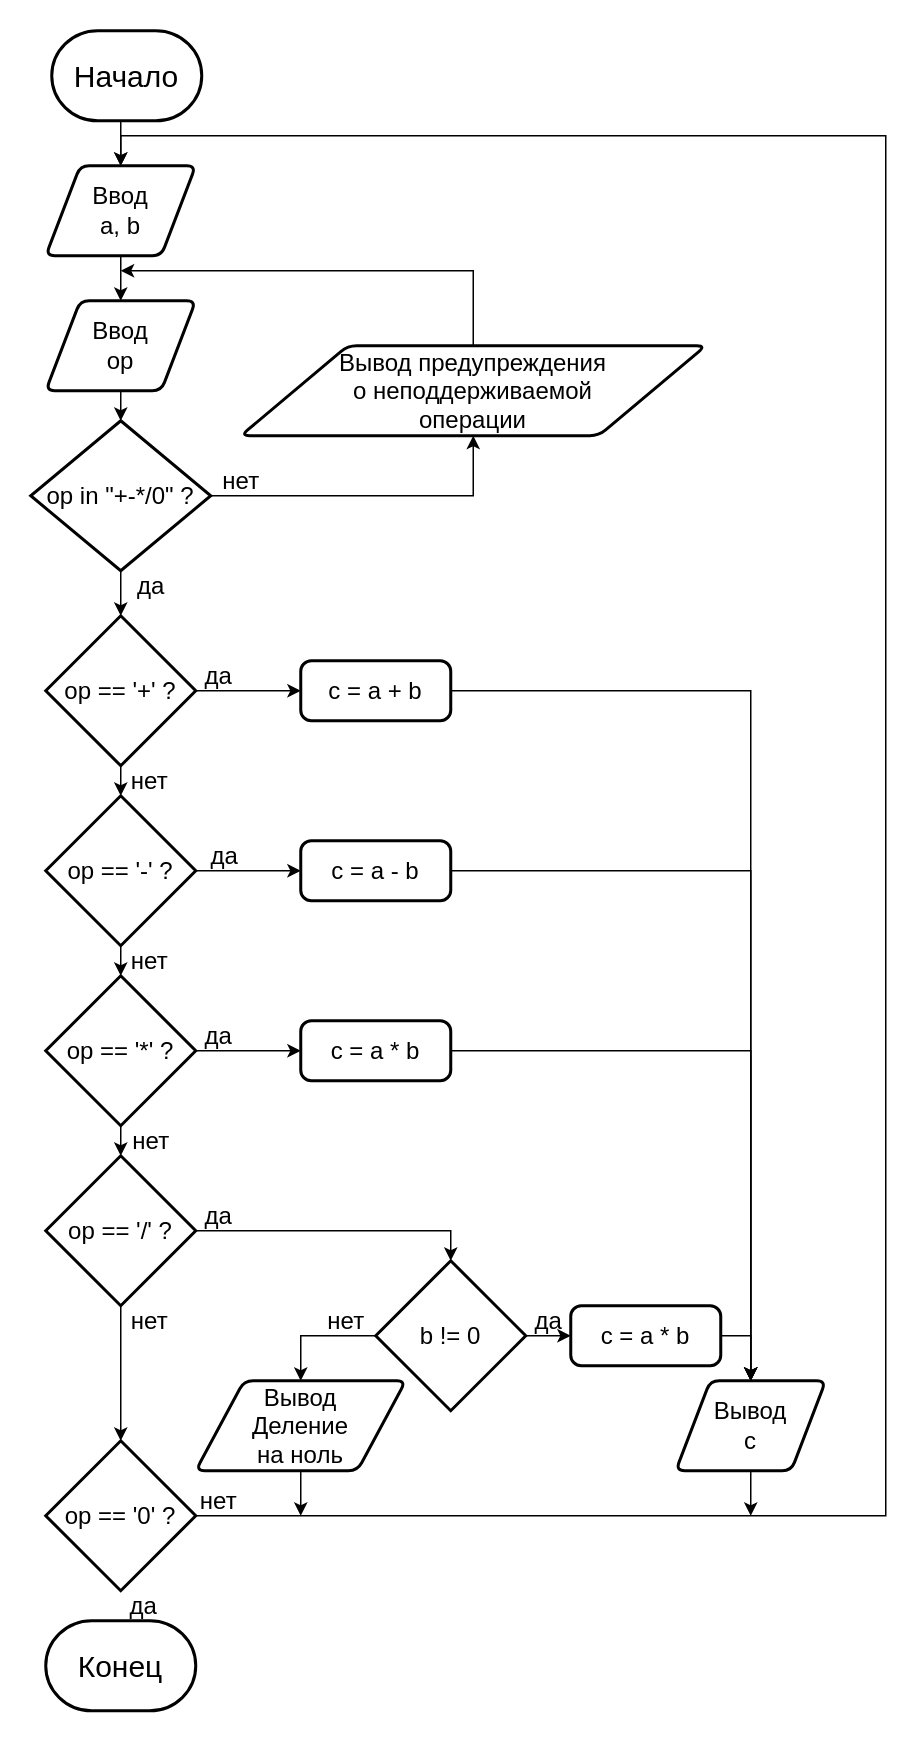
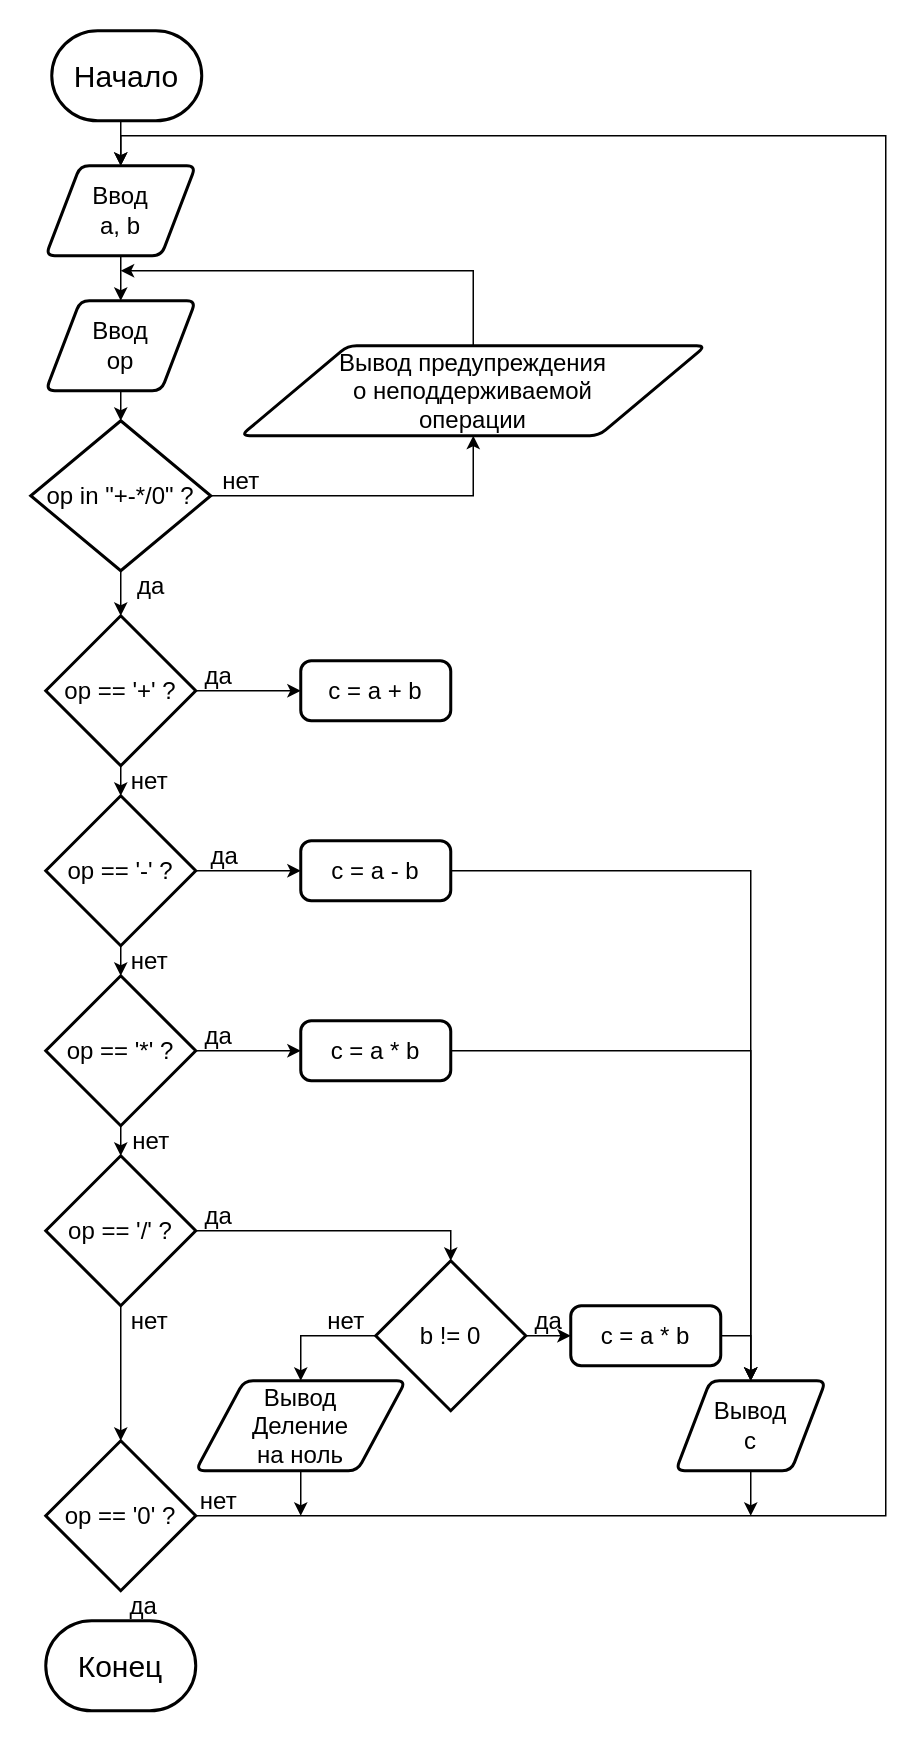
(690, 691) -> none
